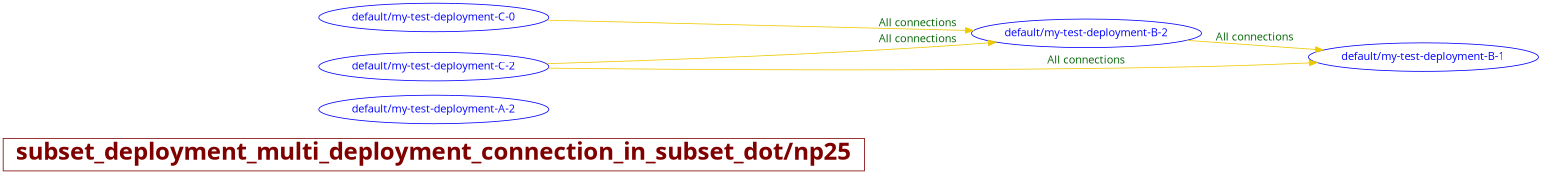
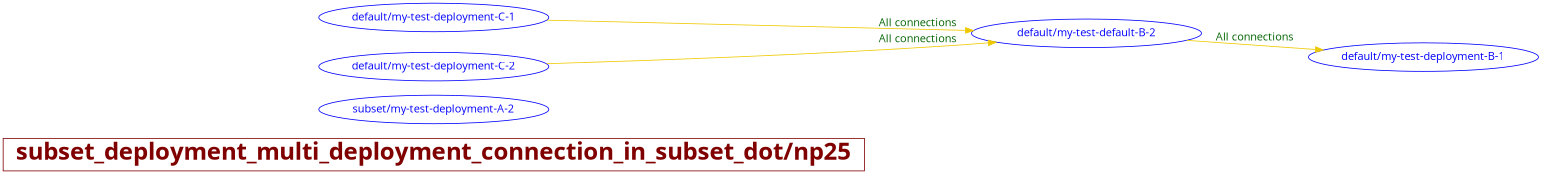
(434, 17) -> (434, 17)
(1086, 33) -> (1086, 33)
(929, 70) -> none
(434, 109) -> (434, 109)
